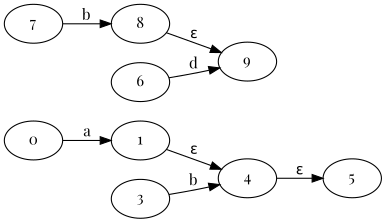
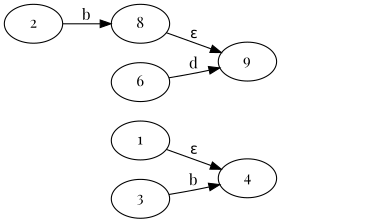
(33, 24) -> (33, 24)
(33, 140) -> none
(352, 178) -> none
